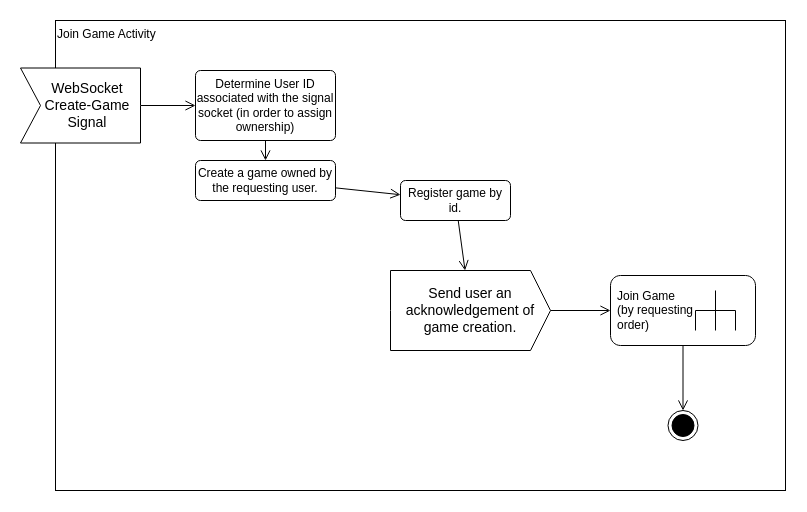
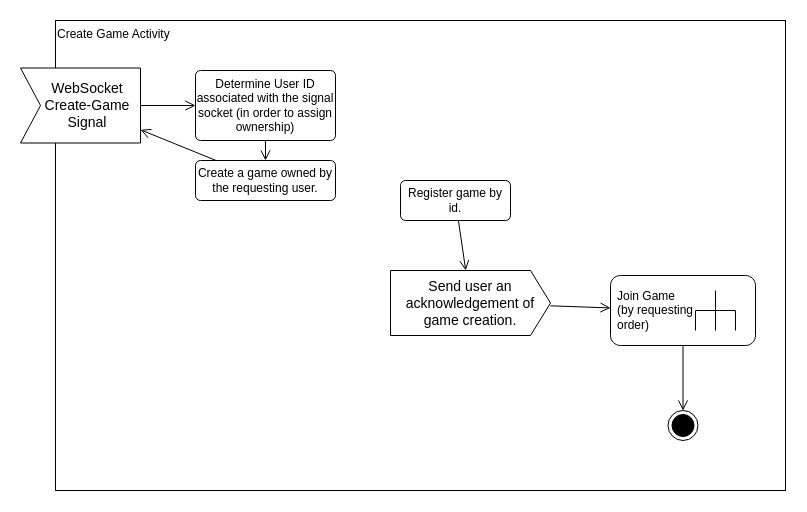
(110, 35) -> (118, 35)
(366, 191) -> (180, 146)
(471, 311) -> (471, 303)
